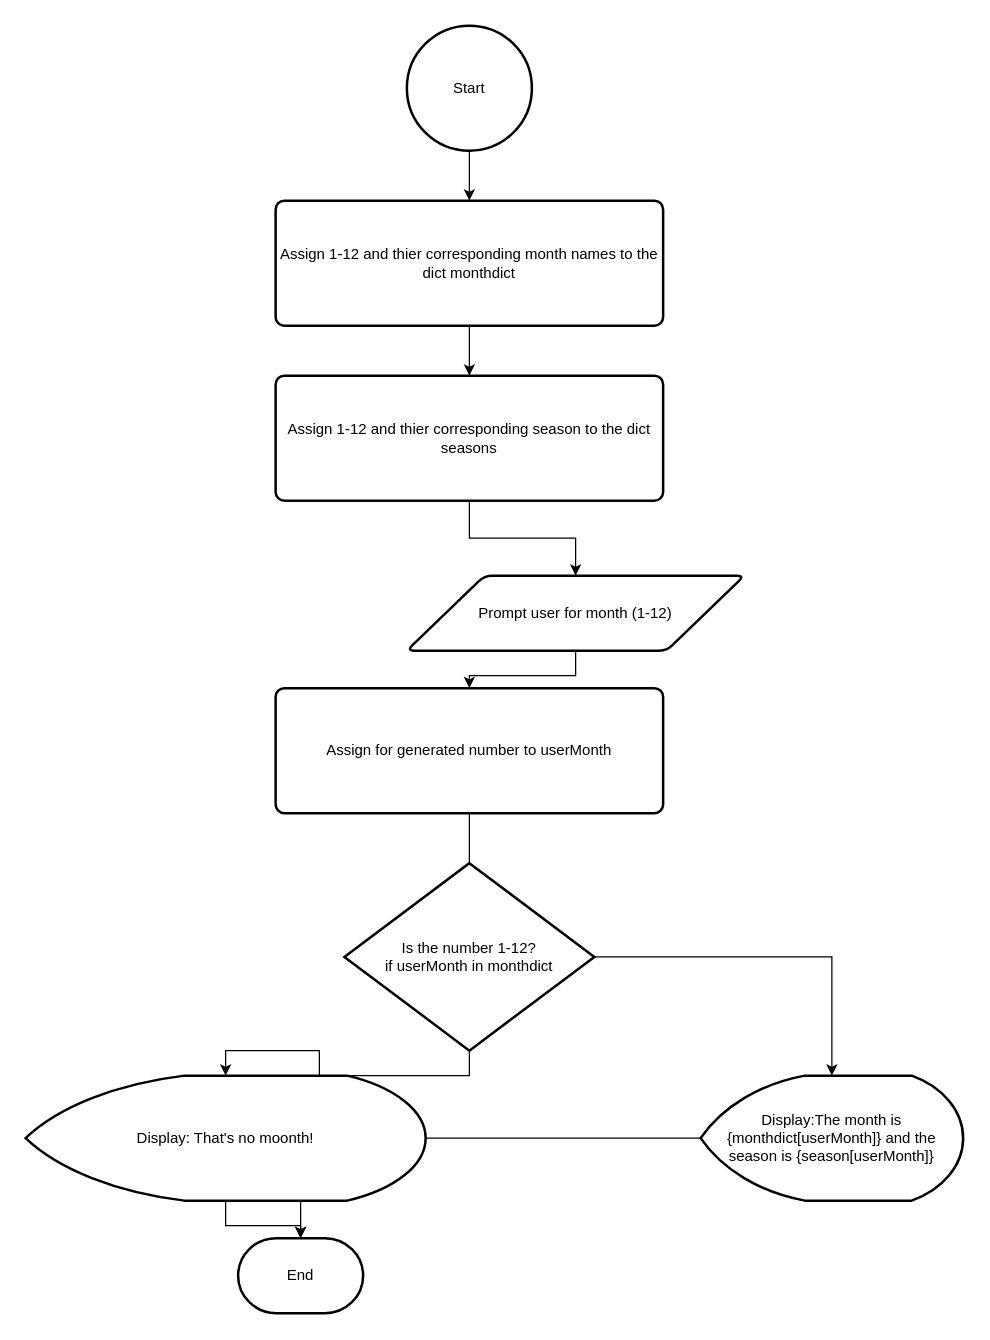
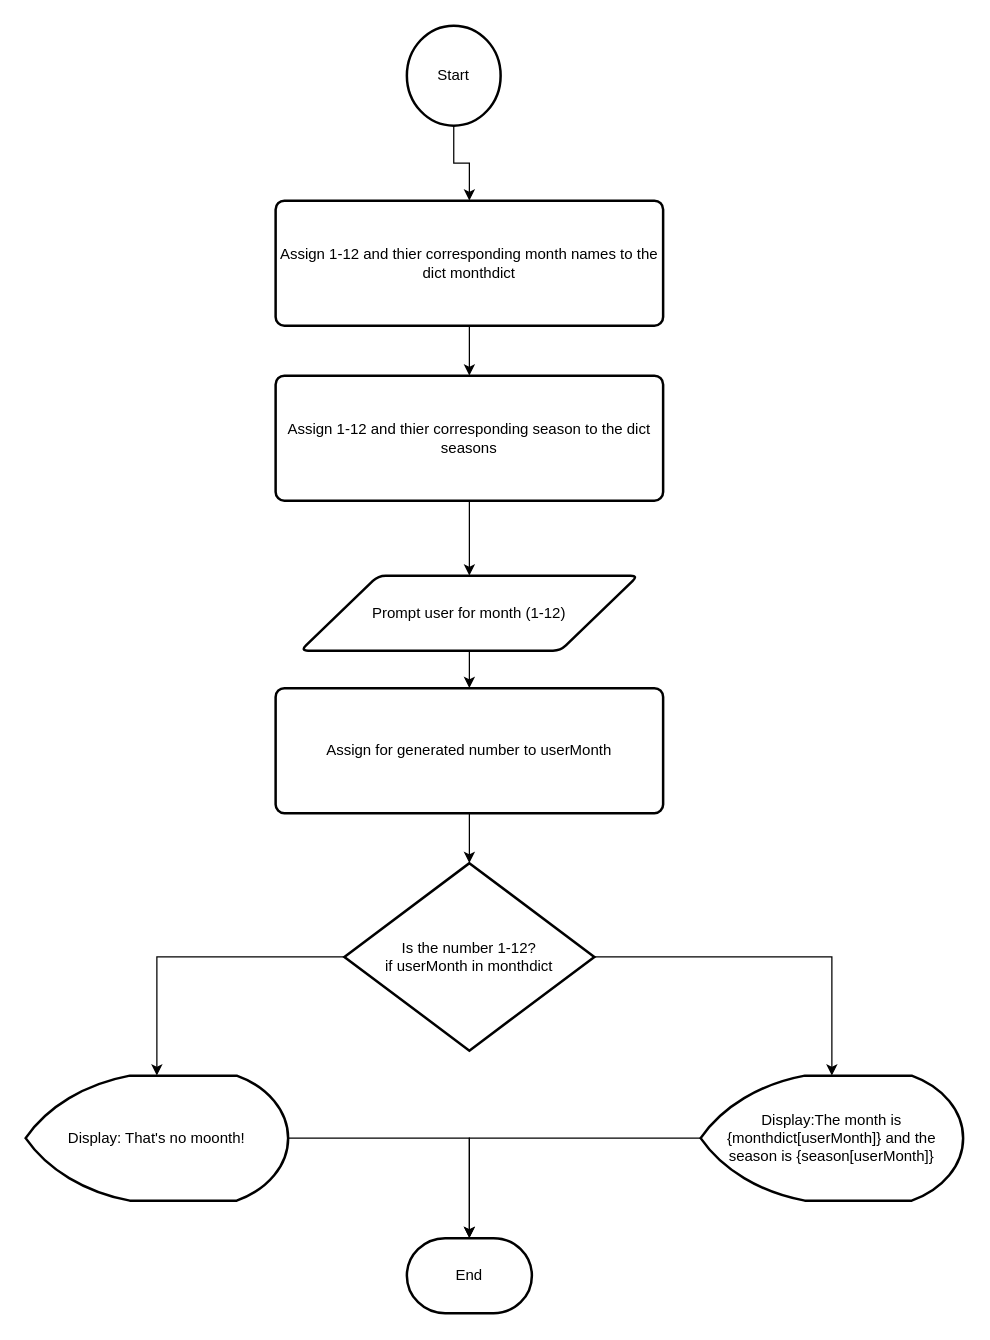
(469, 88) -> (454, 76)
(576, 613) -> (469, 613)
(469, 856) -> (469, 853)
(226, 1138) -> (157, 1138)
(301, 1276) -> (469, 1276)
